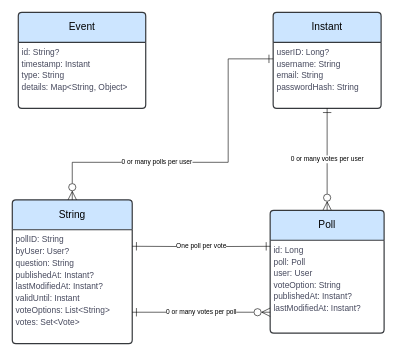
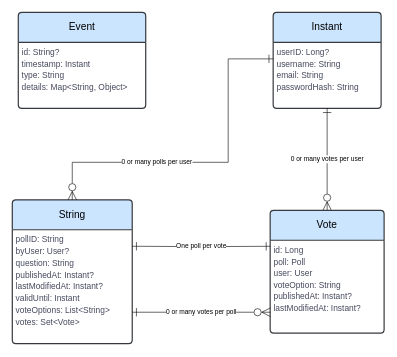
(327, 225) -> (327, 225)
